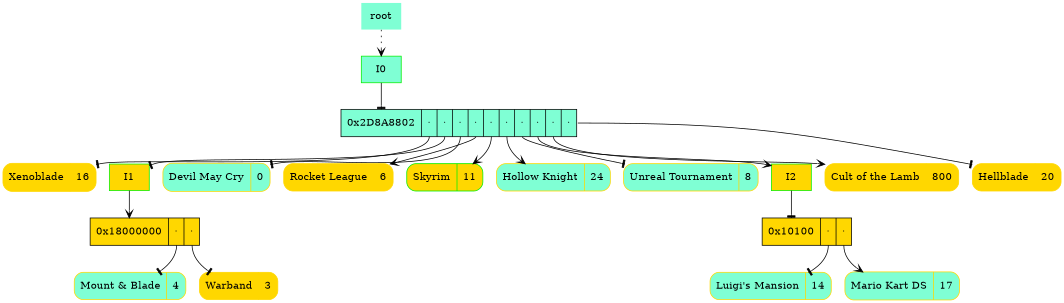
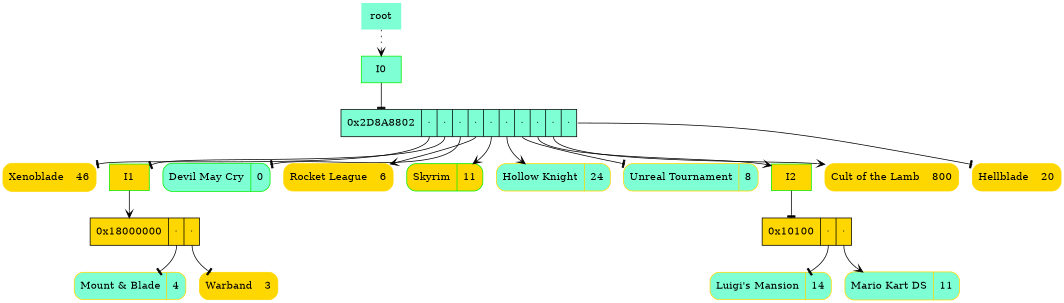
(83, 177) -> (83, 177)
(216, 177) -> (216, 177)
(947, 286) -> (947, 286)
